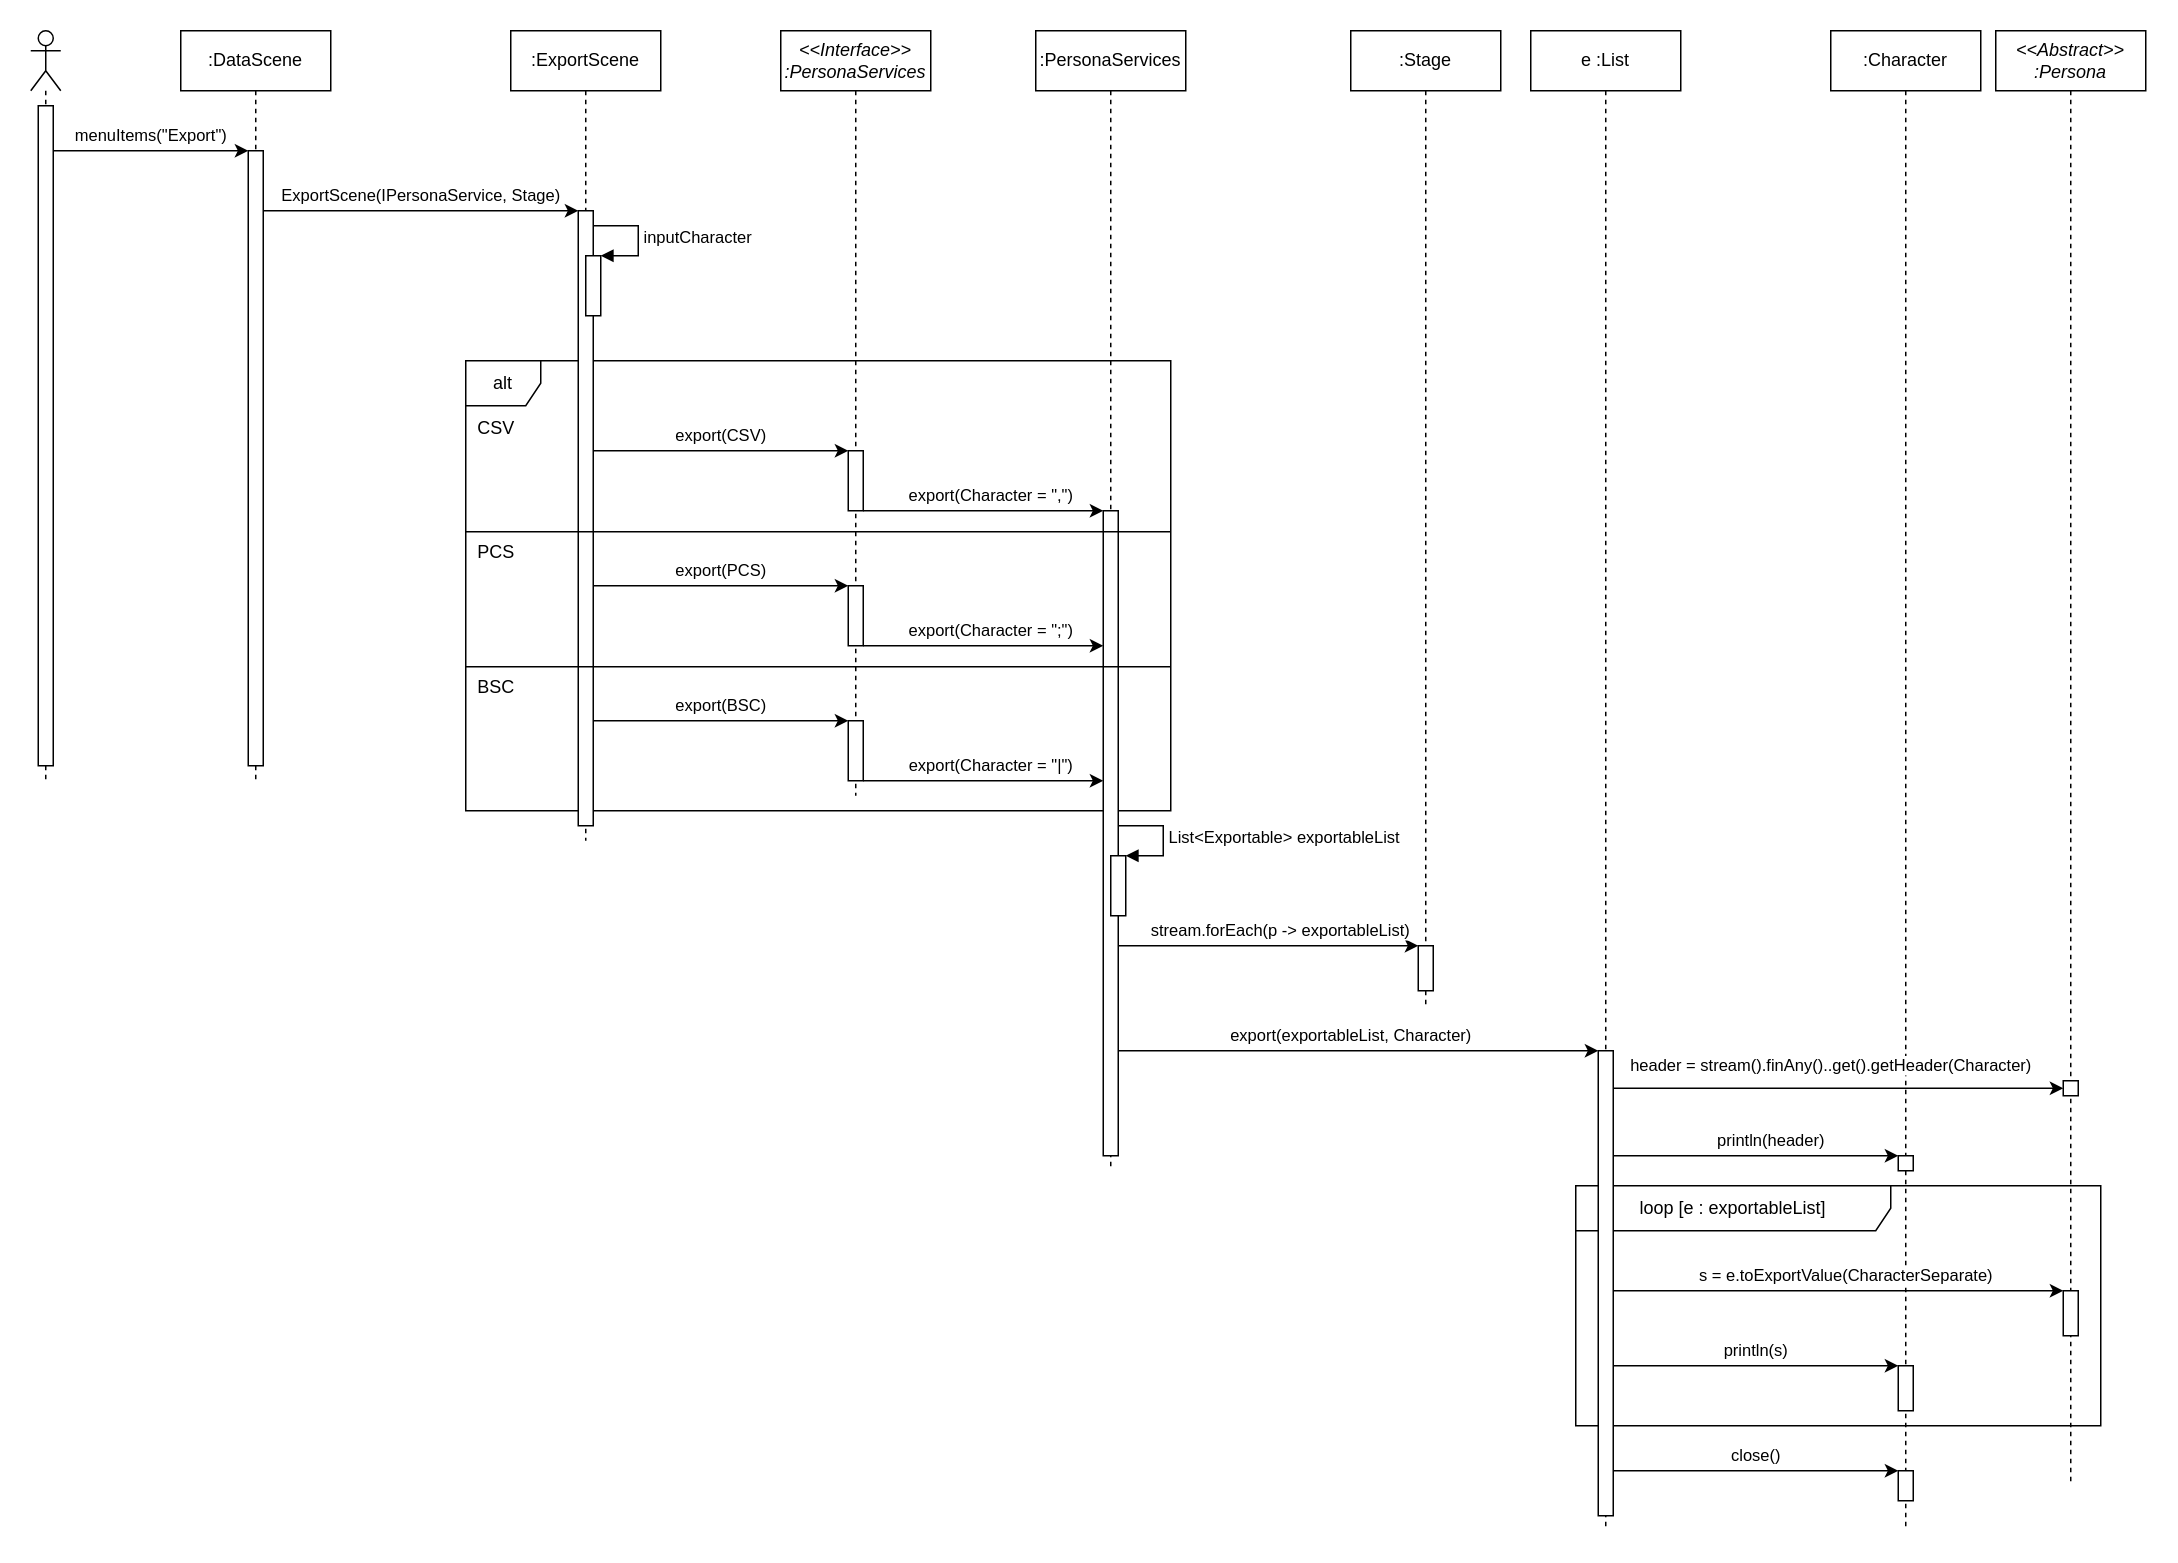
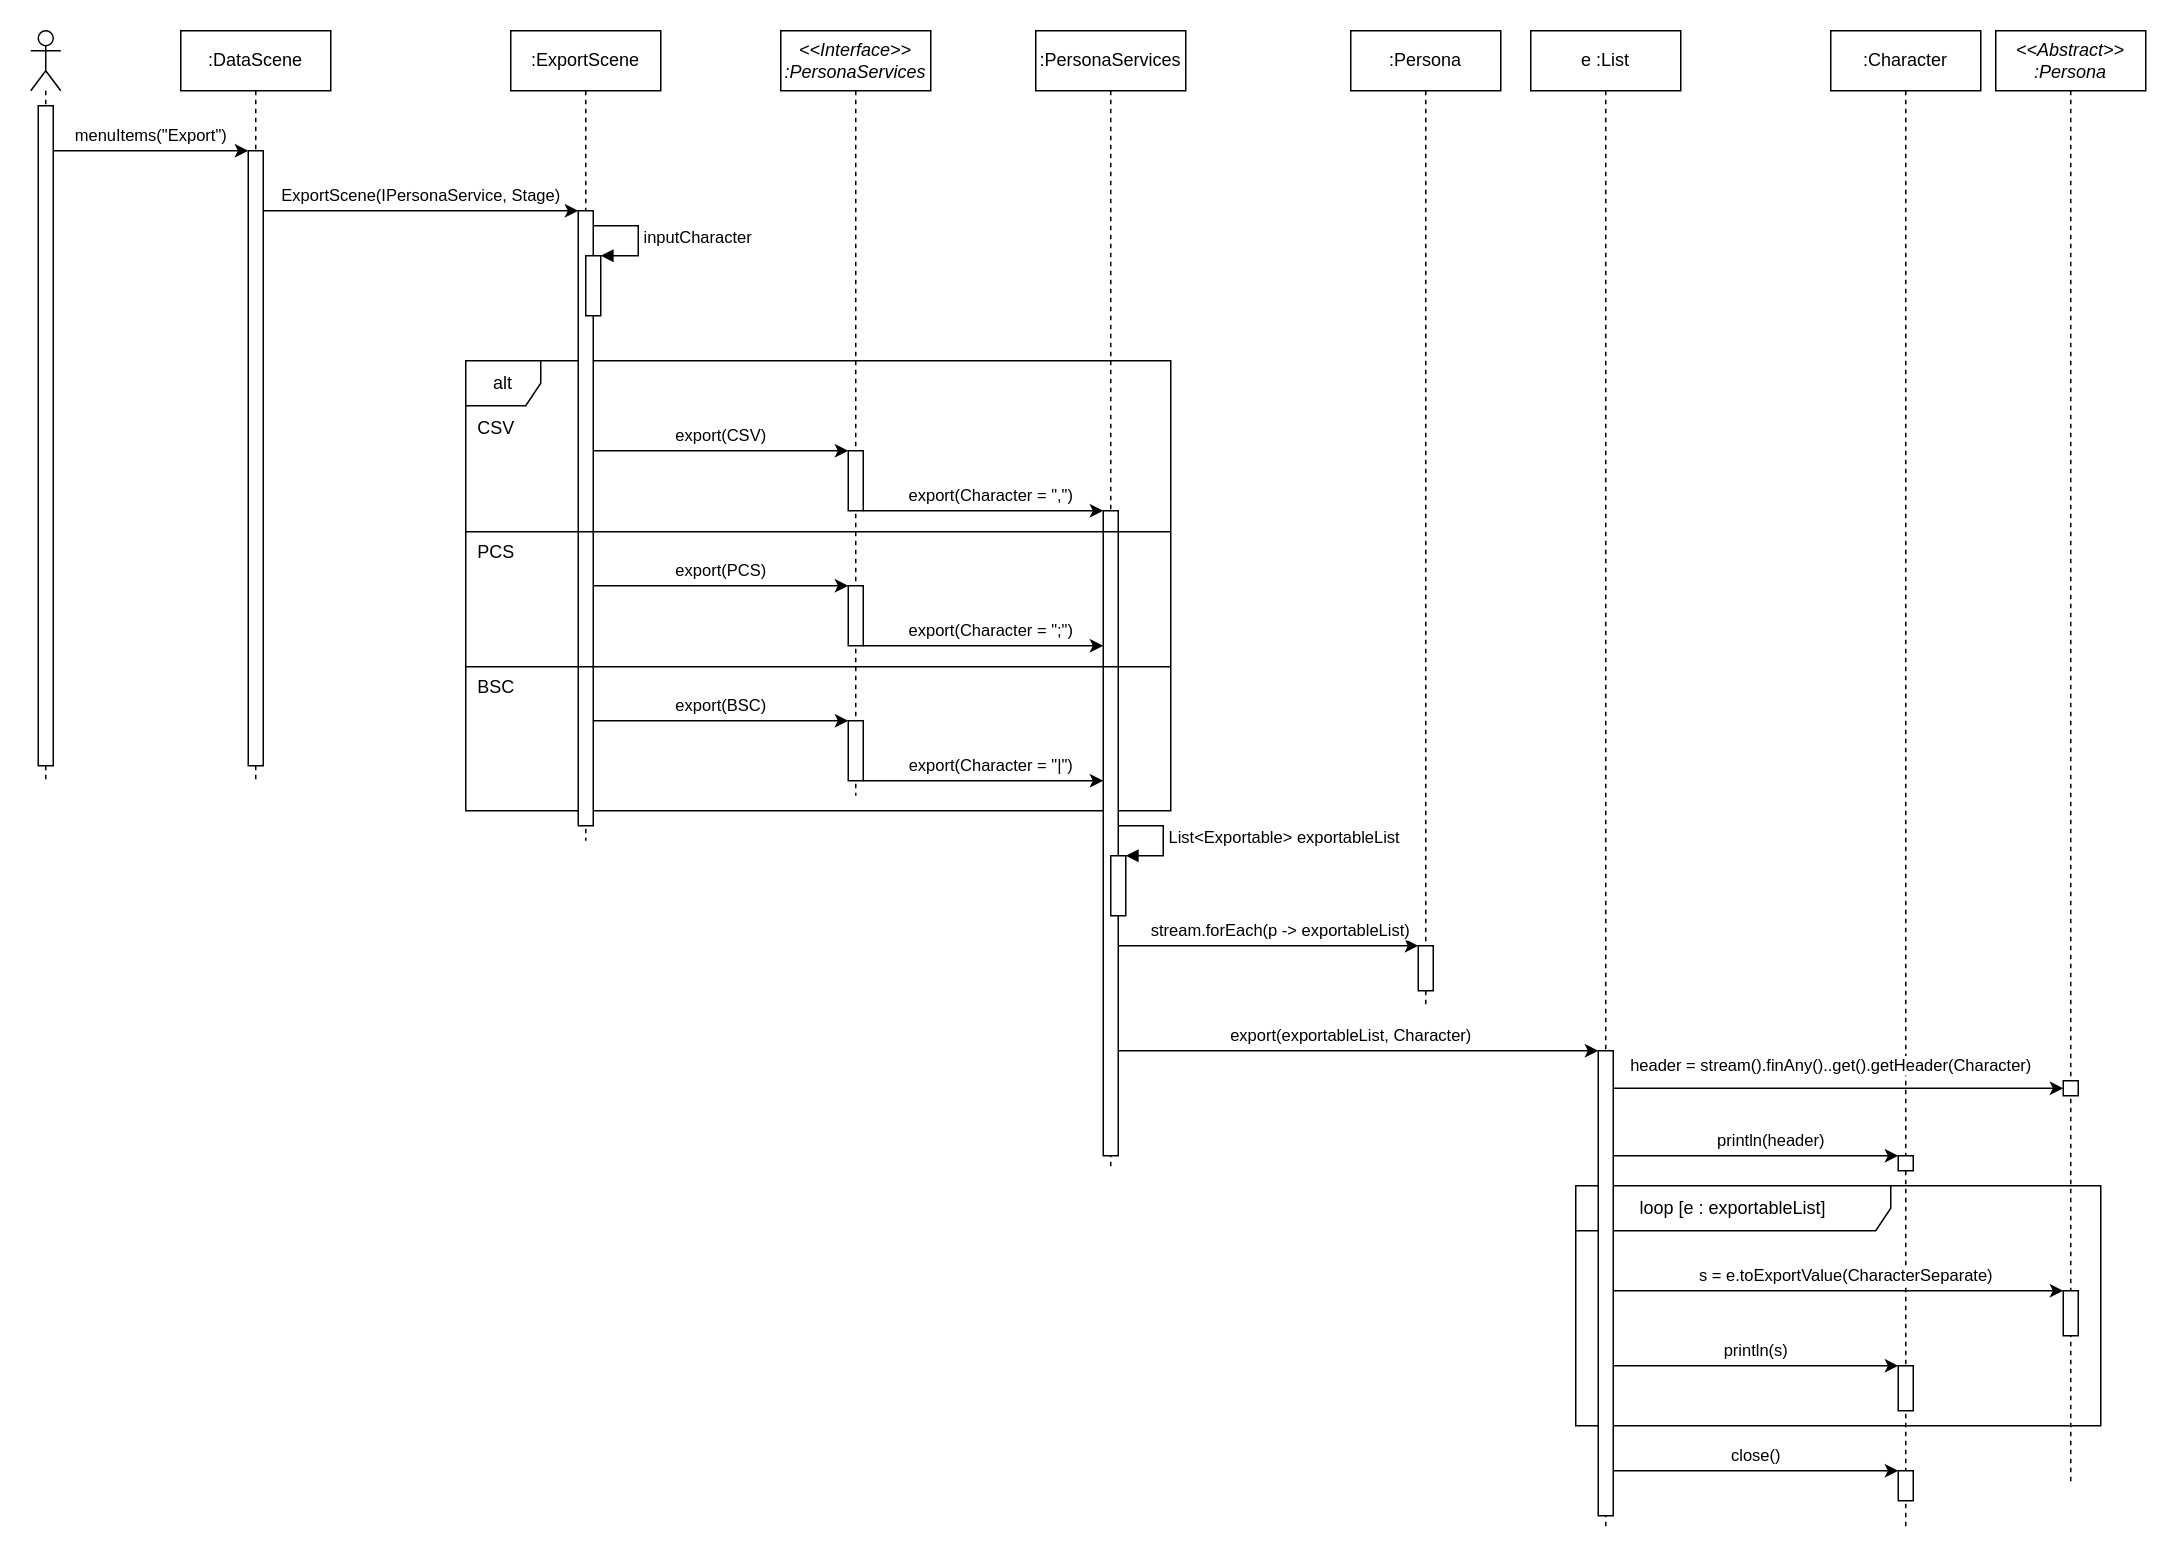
(1426, 61) -> (1426, 61)
